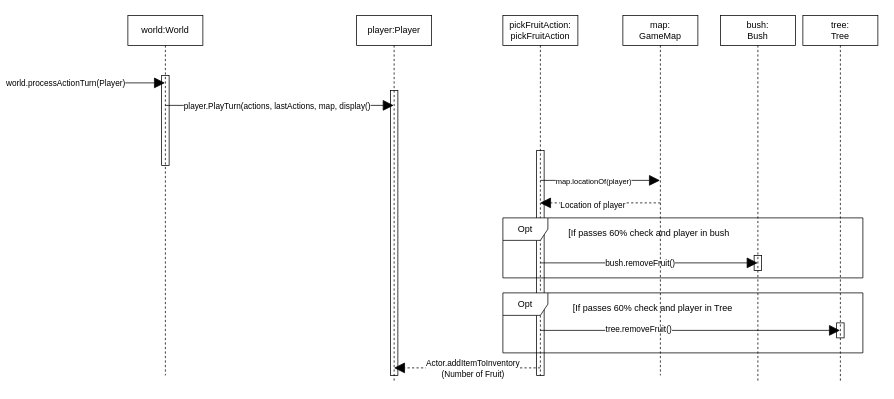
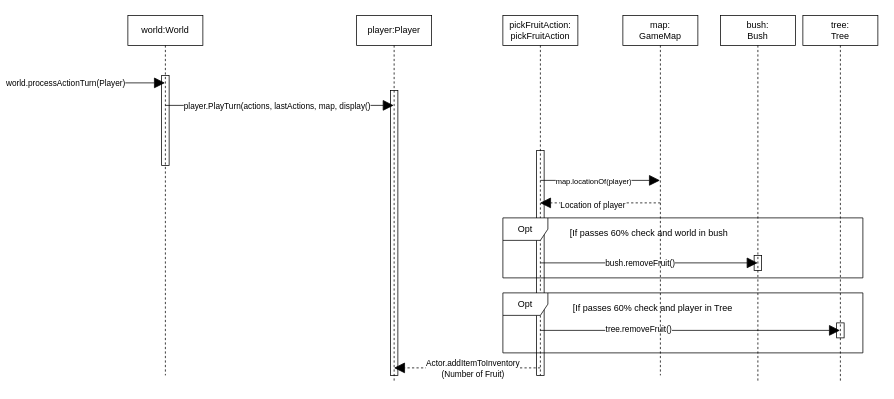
(649, 233) -> (649, 233)
